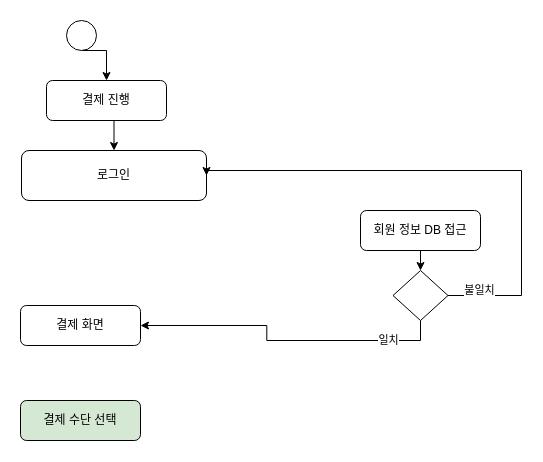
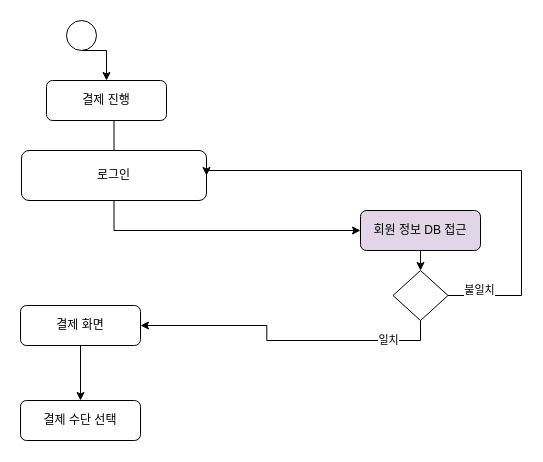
(114, 142) -> (114, 144)
none -> (219, 231)
(421, 231) -> (421, 231)
none -> (81, 370)
(81, 421) -> (81, 421)
